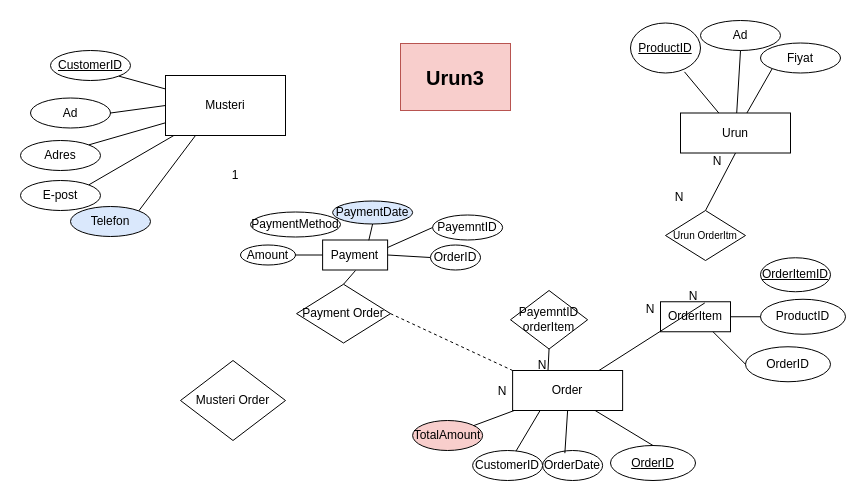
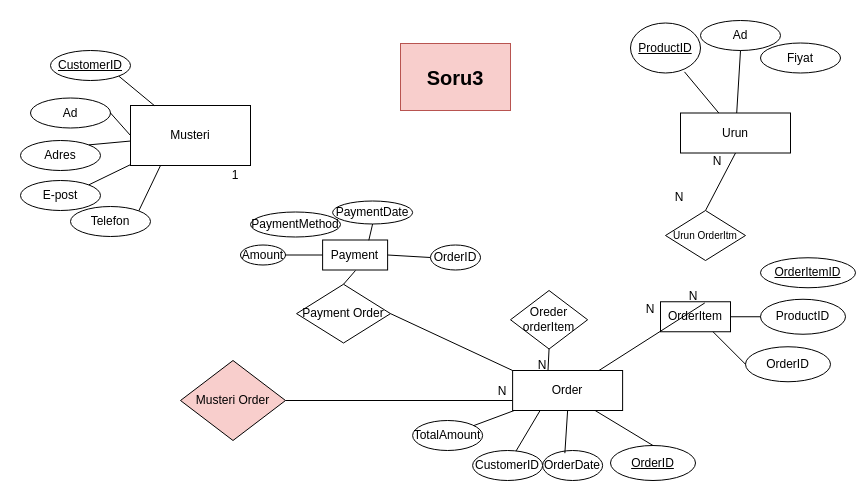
(456, 78) -> (456, 78)
(760, 90) -> none
(226, 106) -> (191, 136)
(373, 213) -> (373, 213)
(111, 222) -> (111, 222)
(468, 228) -> none
(410, 238) -> none
(268, 255) -> (263, 255)
(796, 275) -> (808, 273)
(549, 320) -> (549, 320)
(452, 342) -> (452, 342)
(233, 401) -> (233, 401)
none -> (399, 401)
(448, 436) -> (448, 436)
